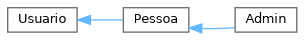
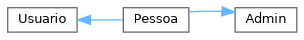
(218, 29) -> (205, 11)
